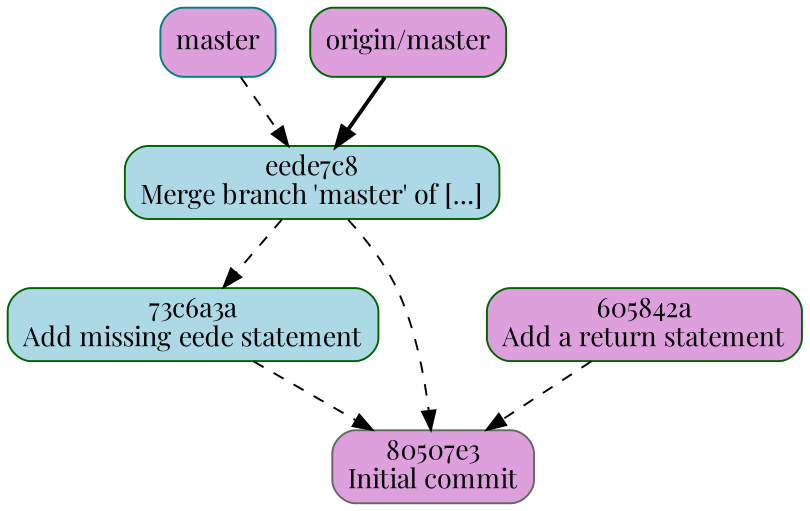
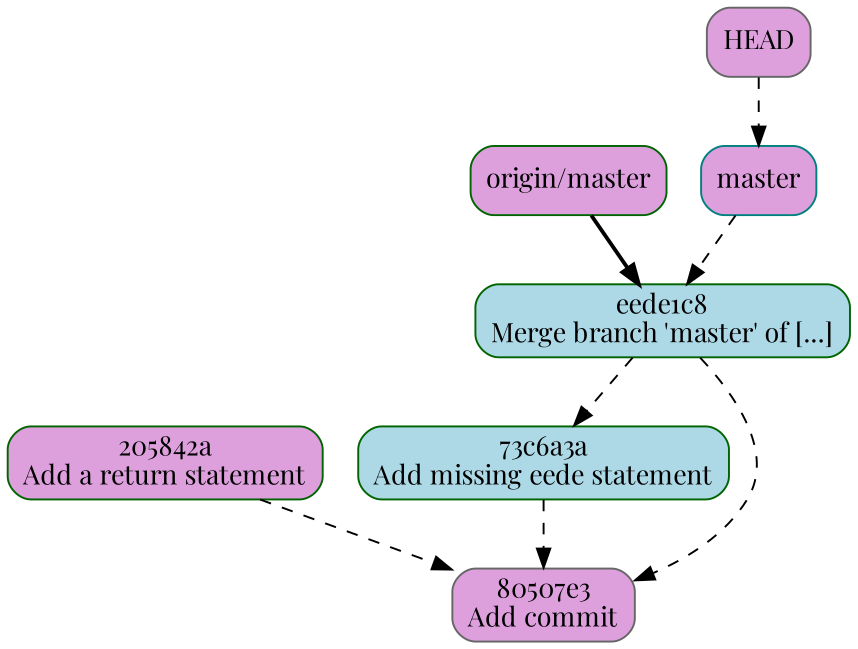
none -> (759, 42)
(312, 182) -> (663, 321)
(644, 325) -> (165, 463)
(433, 467) -> (544, 605)
